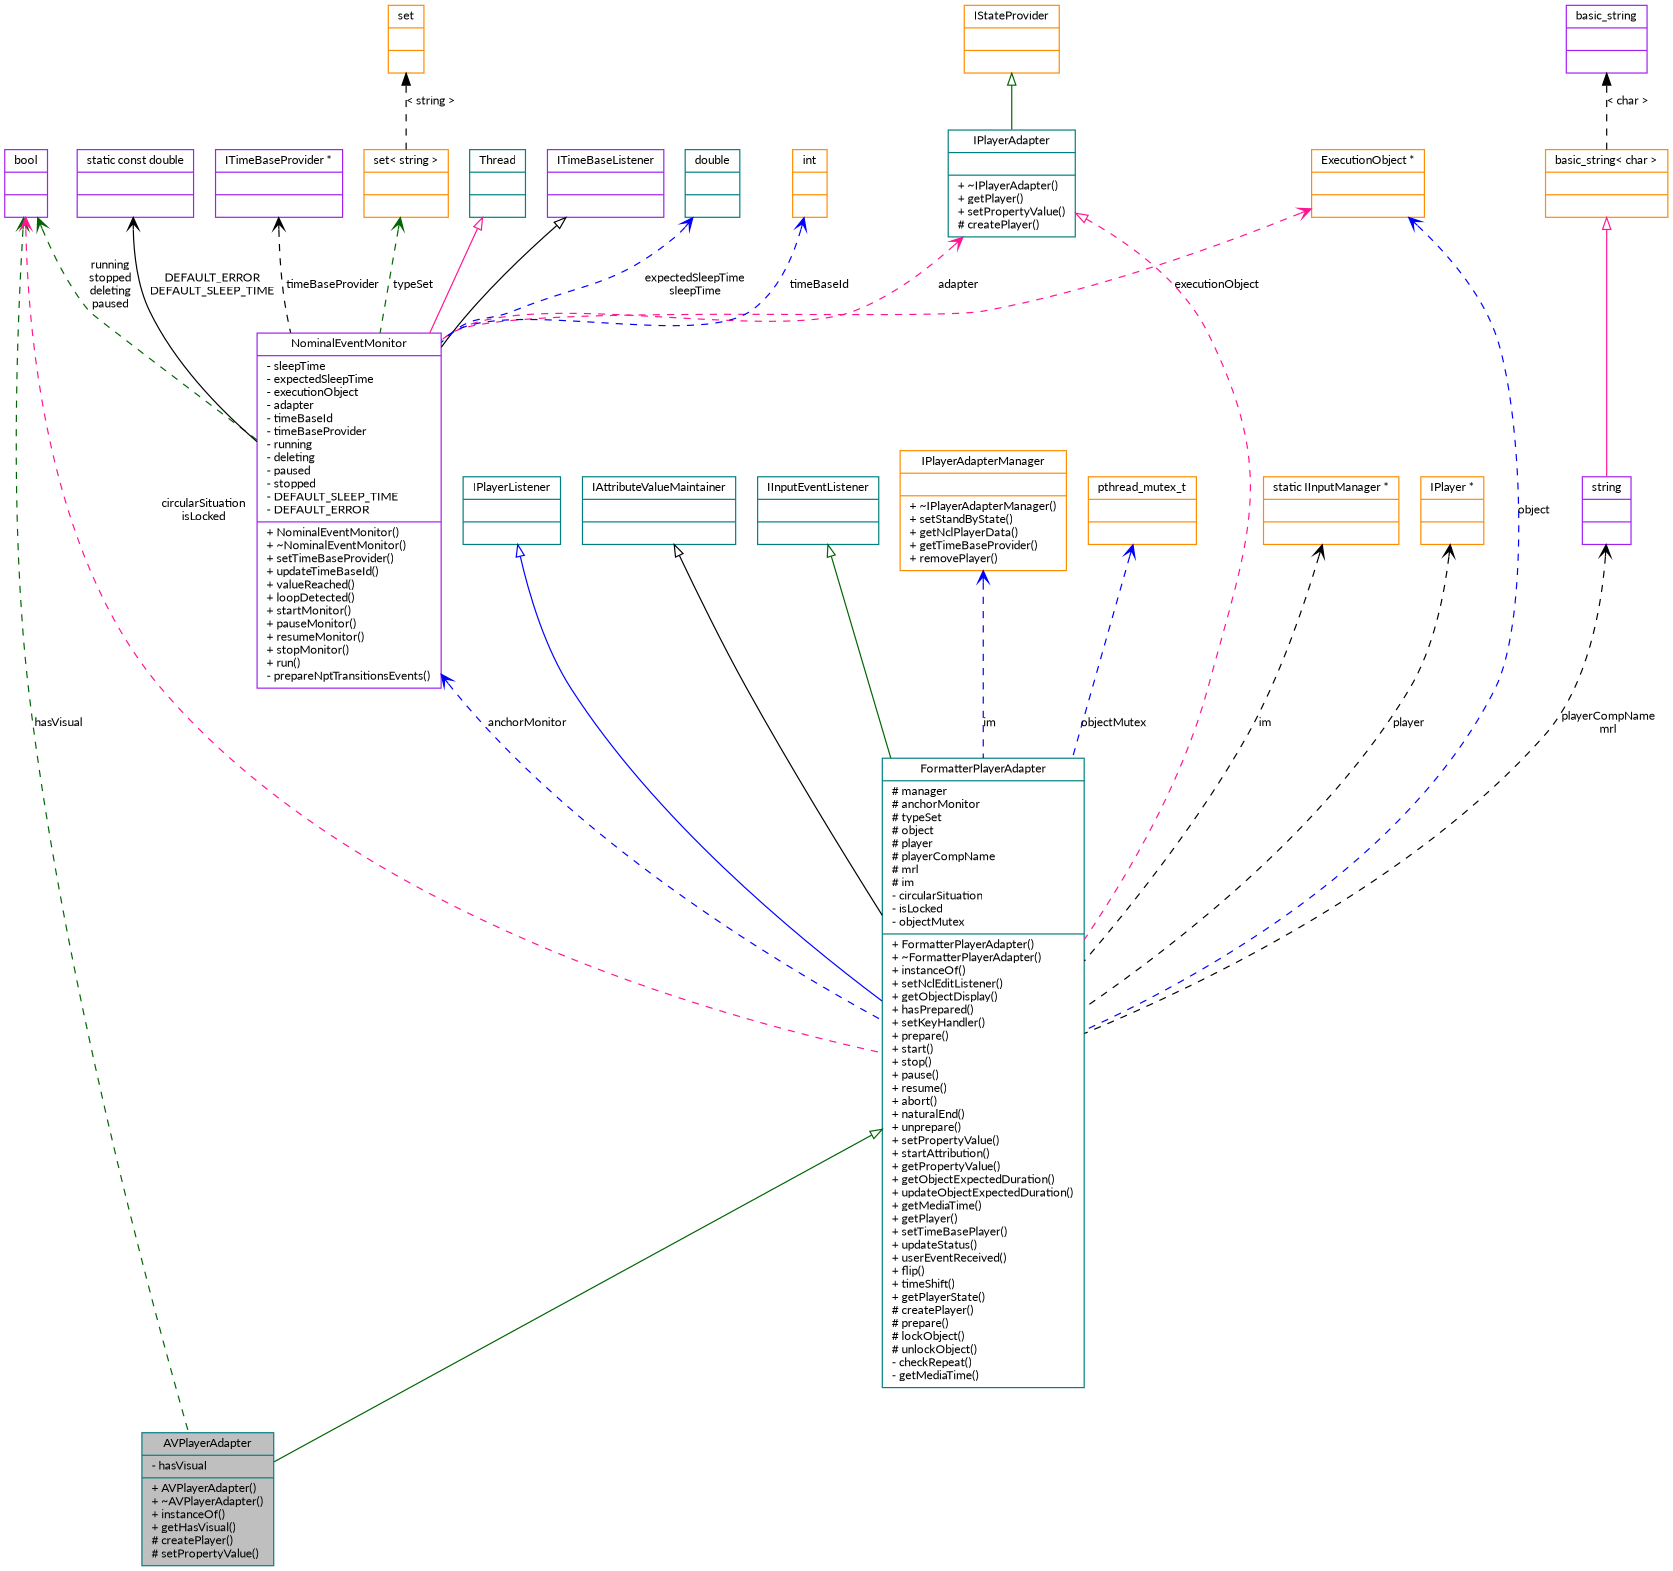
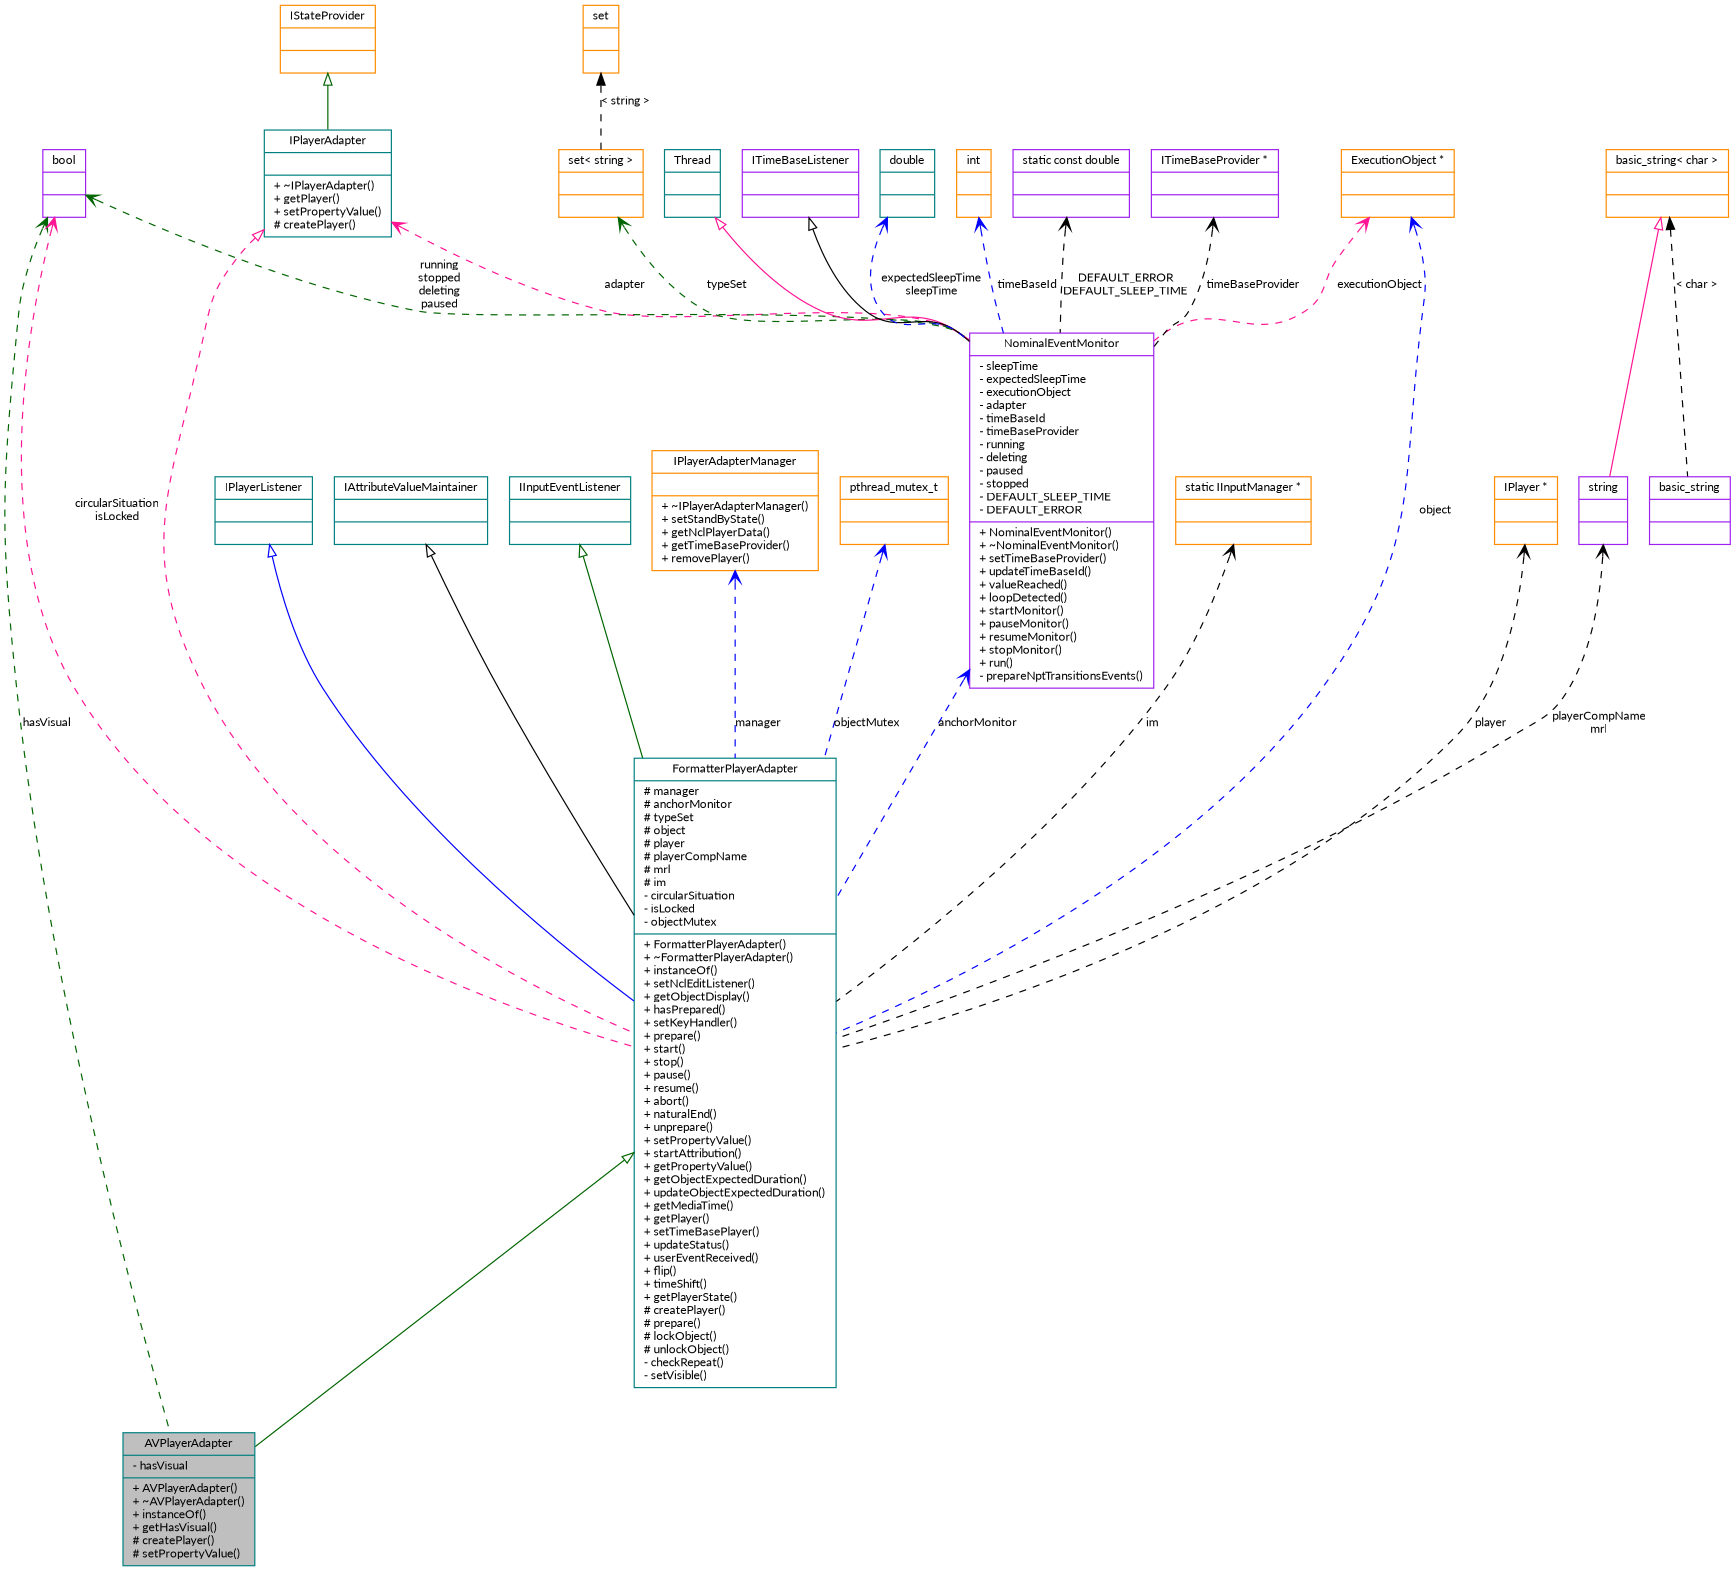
(1607, 118) -> (1679, 353)
(171, 348) -> (1062, 281)
(990, 723) -> (758, 723)
(936, 1376) -> (676, 1376)
